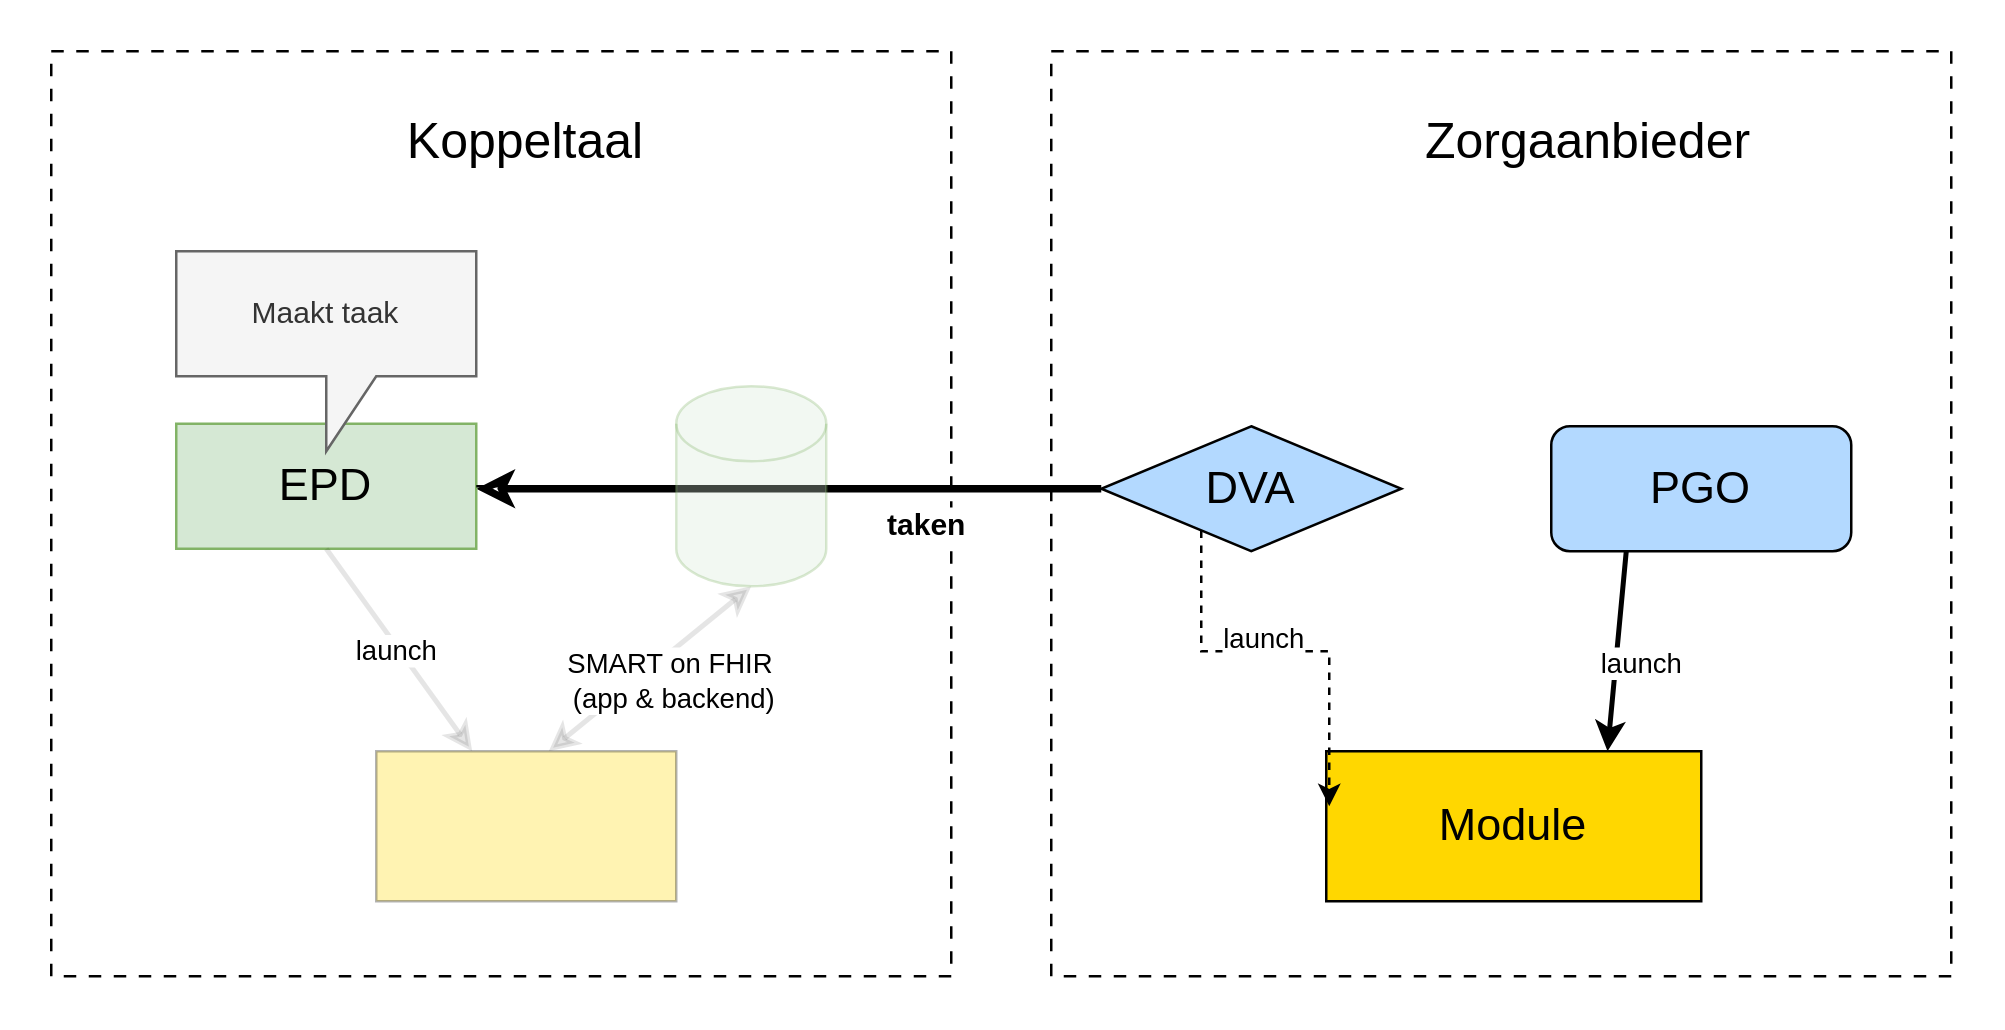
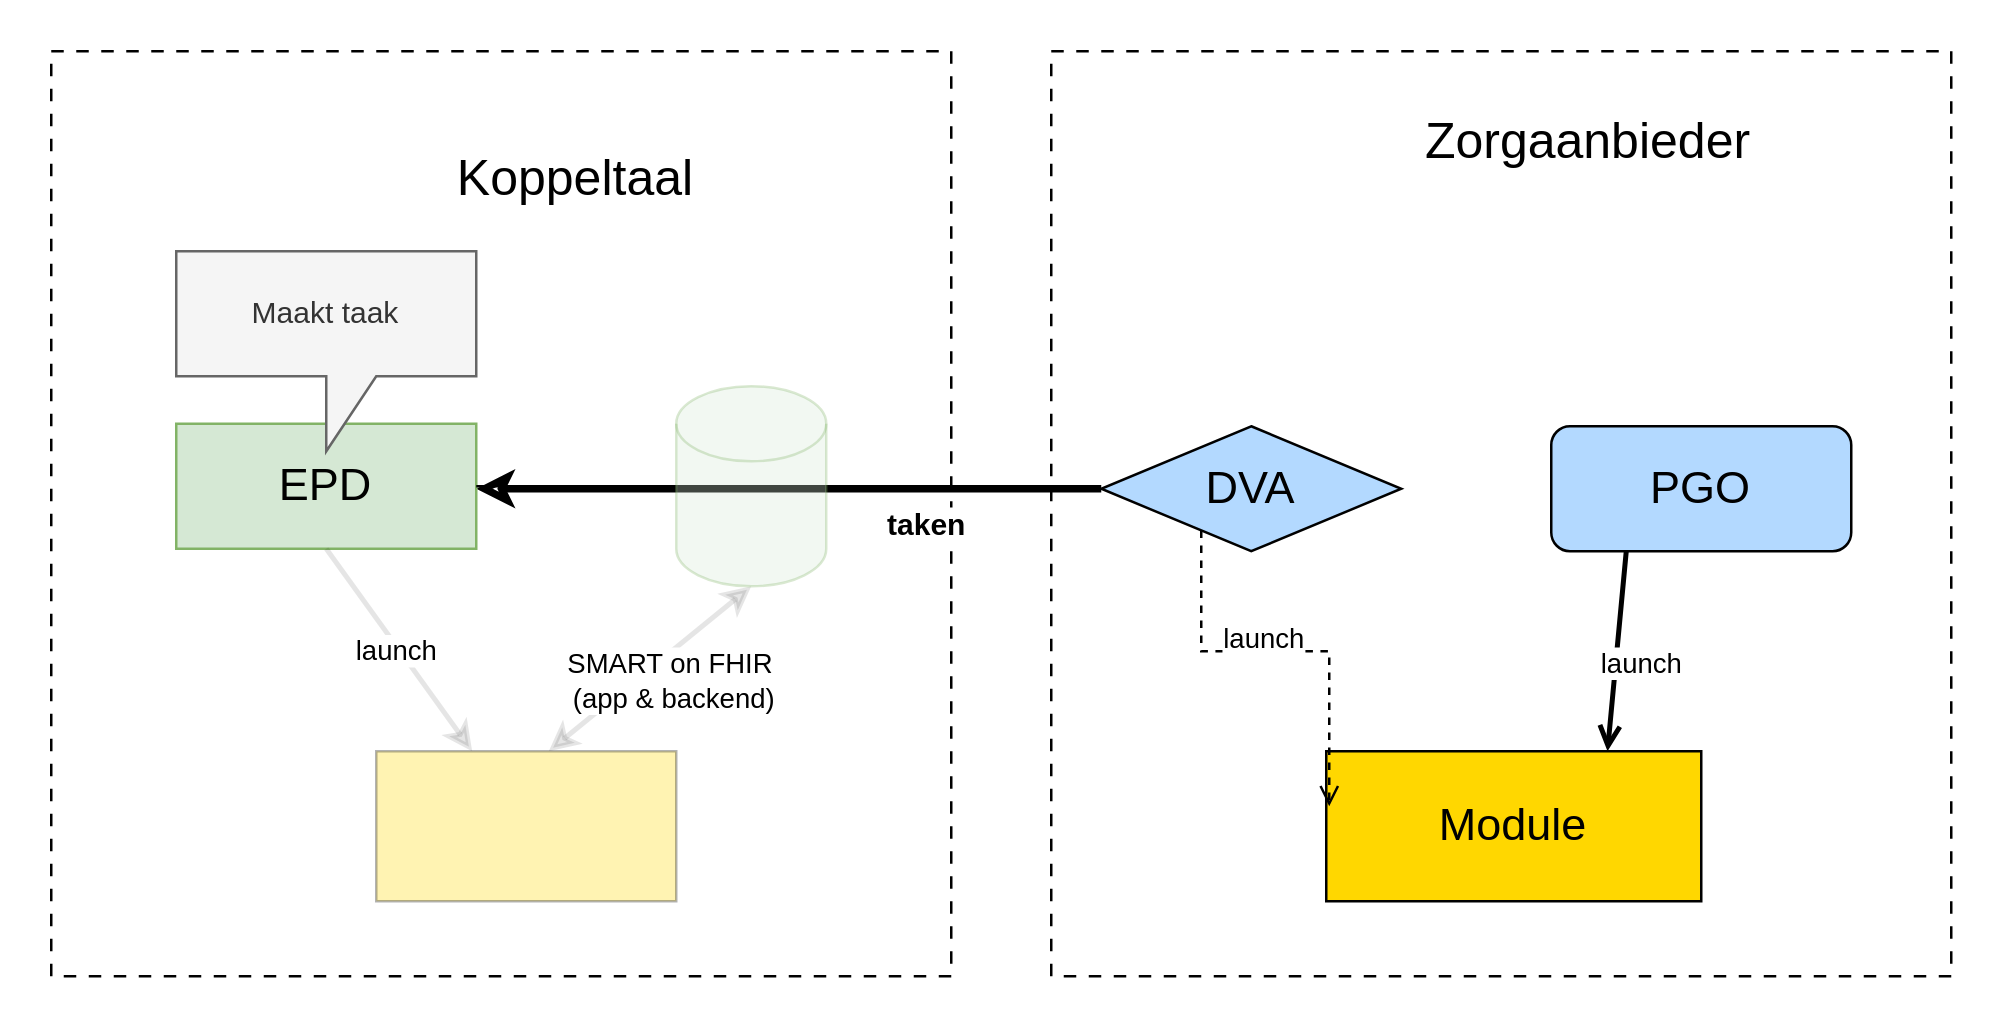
(526, 139) -> (576, 176)
(1610, 727) -> (1610, 727)
(1329, 788) -> (1329, 791)
